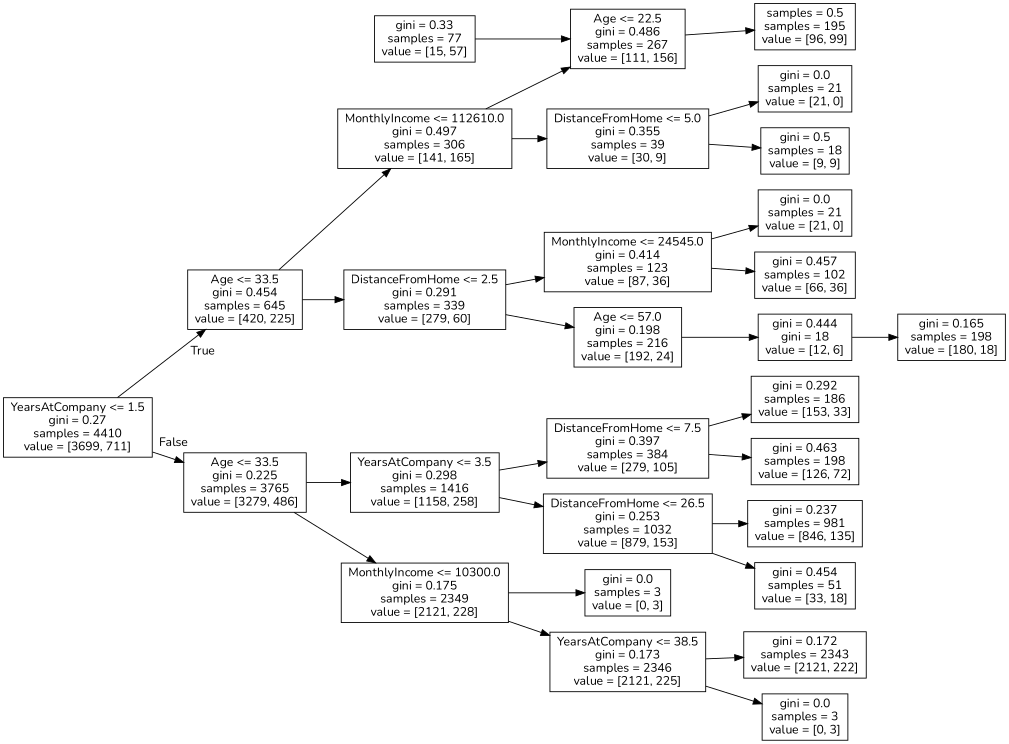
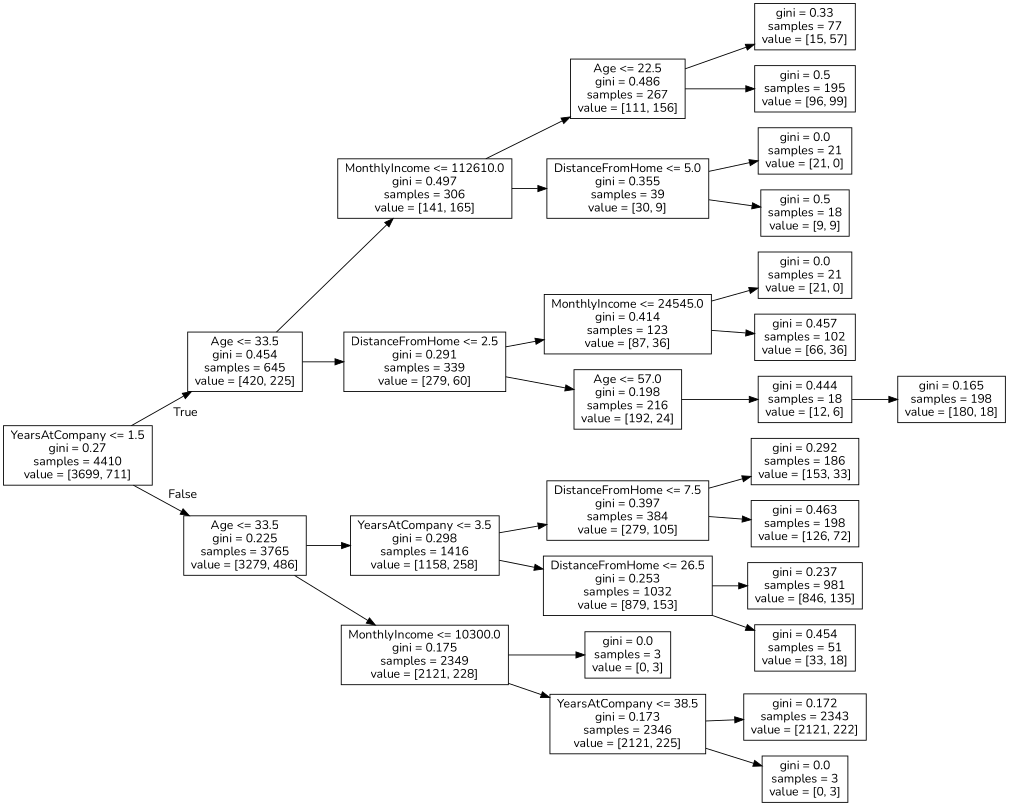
(805, 27) -> (805, 89)
(518, 39) -> (716, 58)
(805, 337) -> (805, 399)
